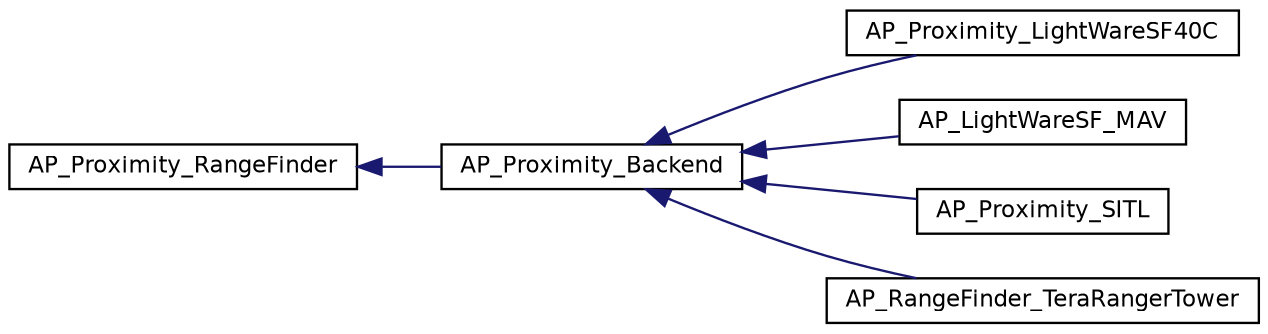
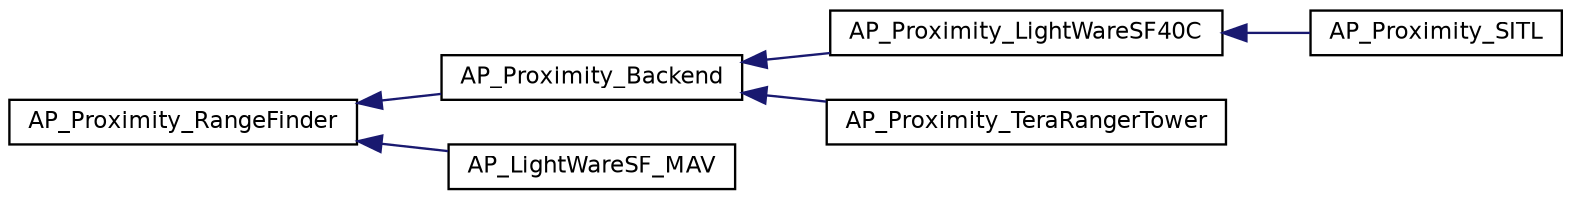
(832, 143) -> (415, 147)
(841, 191) -> (1278, 33)
(1043, 301) -> (1026, 122)
